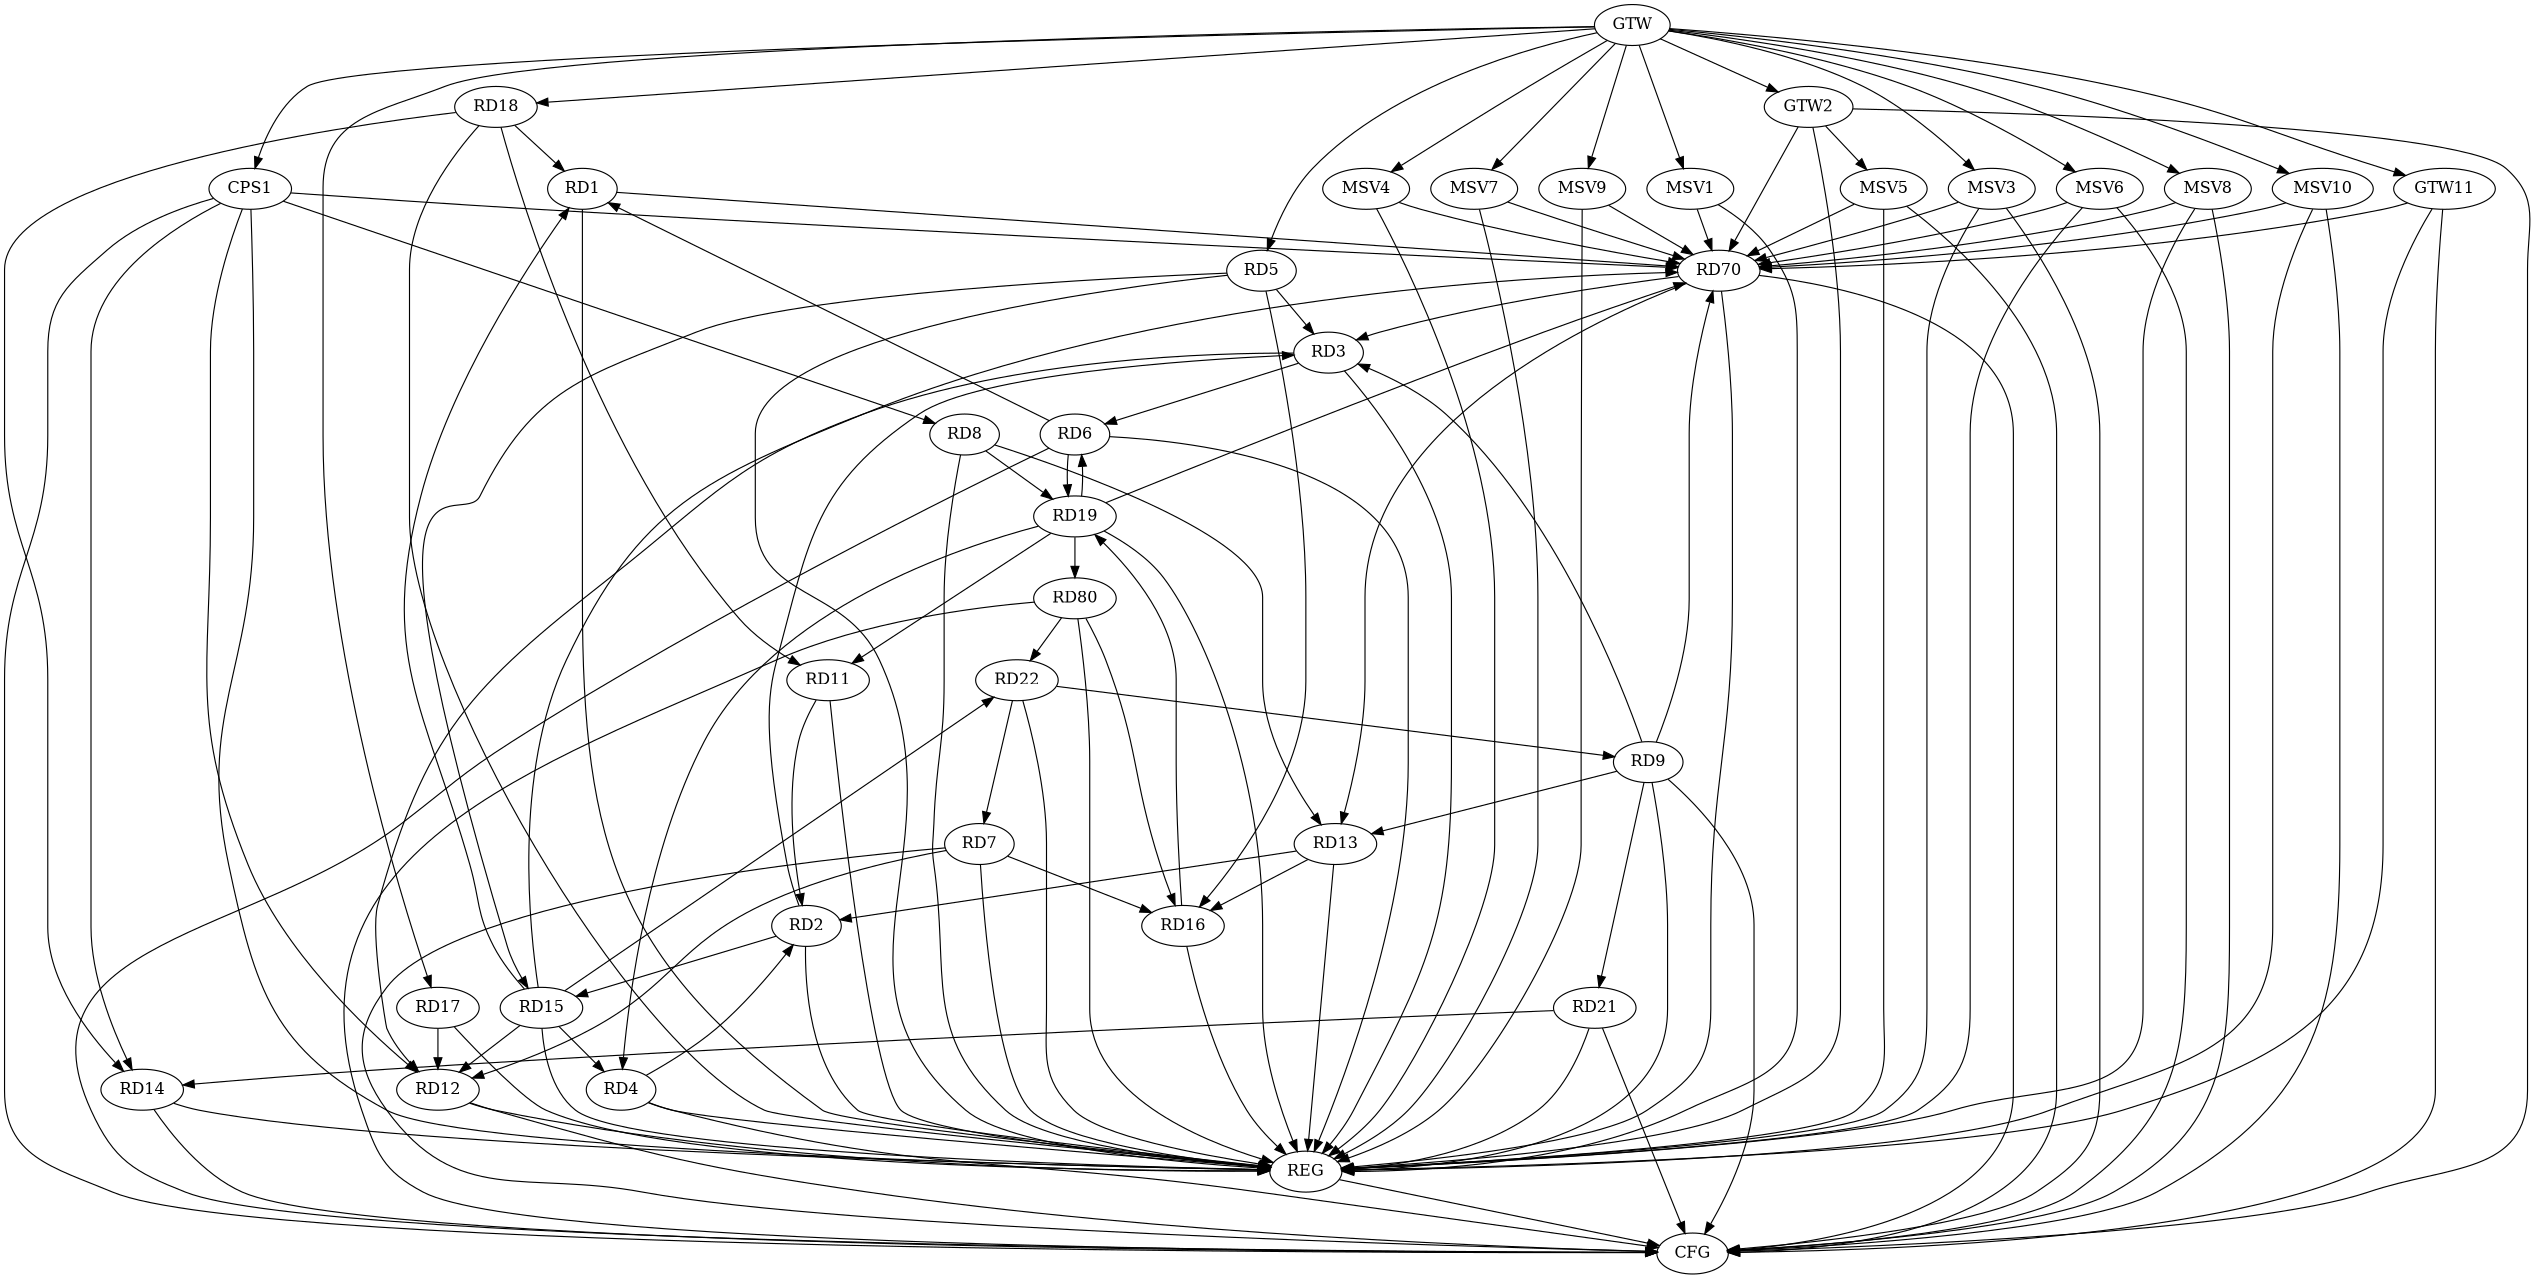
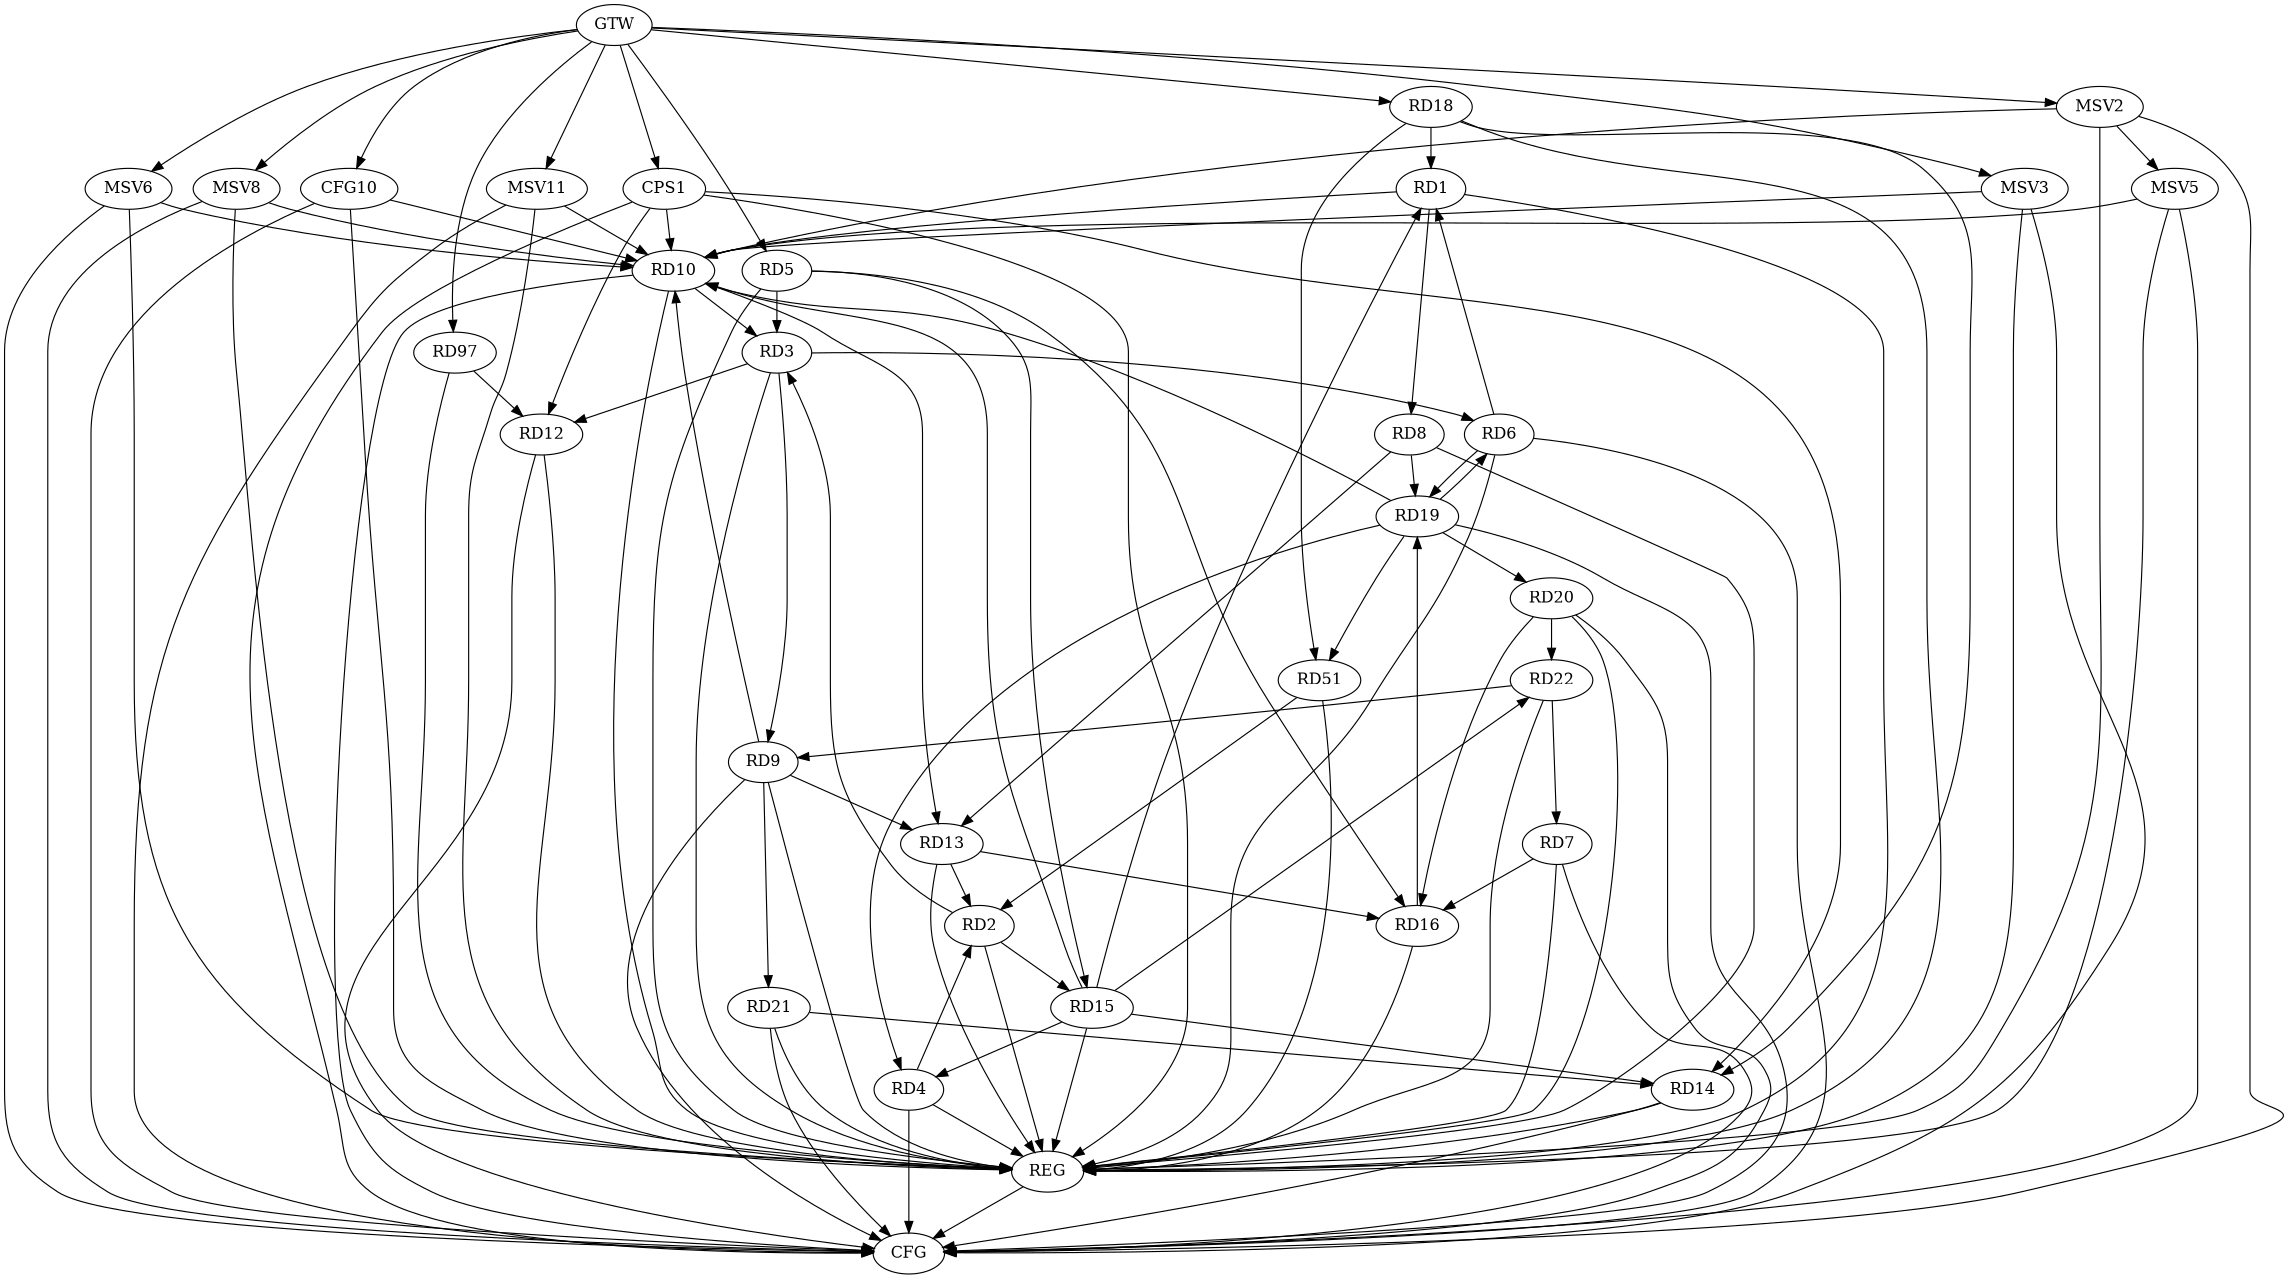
(1809, 107) -> (2100, 107)
(1366, 189) -> none
(1474, 189) -> none
(1582, 189) -> none
(1690, 189) -> none
(2323, 189) -> (349, 189)
(2444, 189) -> (537, 189)
(1719, 271) -> (673, 271)
(604, 310) -> (1421, 306)
(1546, 538) -> (787, 552)
(1075, 598) -> (1552, 598)
(828, 680) -> (1320, 680)
(1253, 815) -> (1762, 1156)
(704, 941) -> none
(438, 1008) -> (455, 353)
(494, 1045) -> (1386, 1048)
